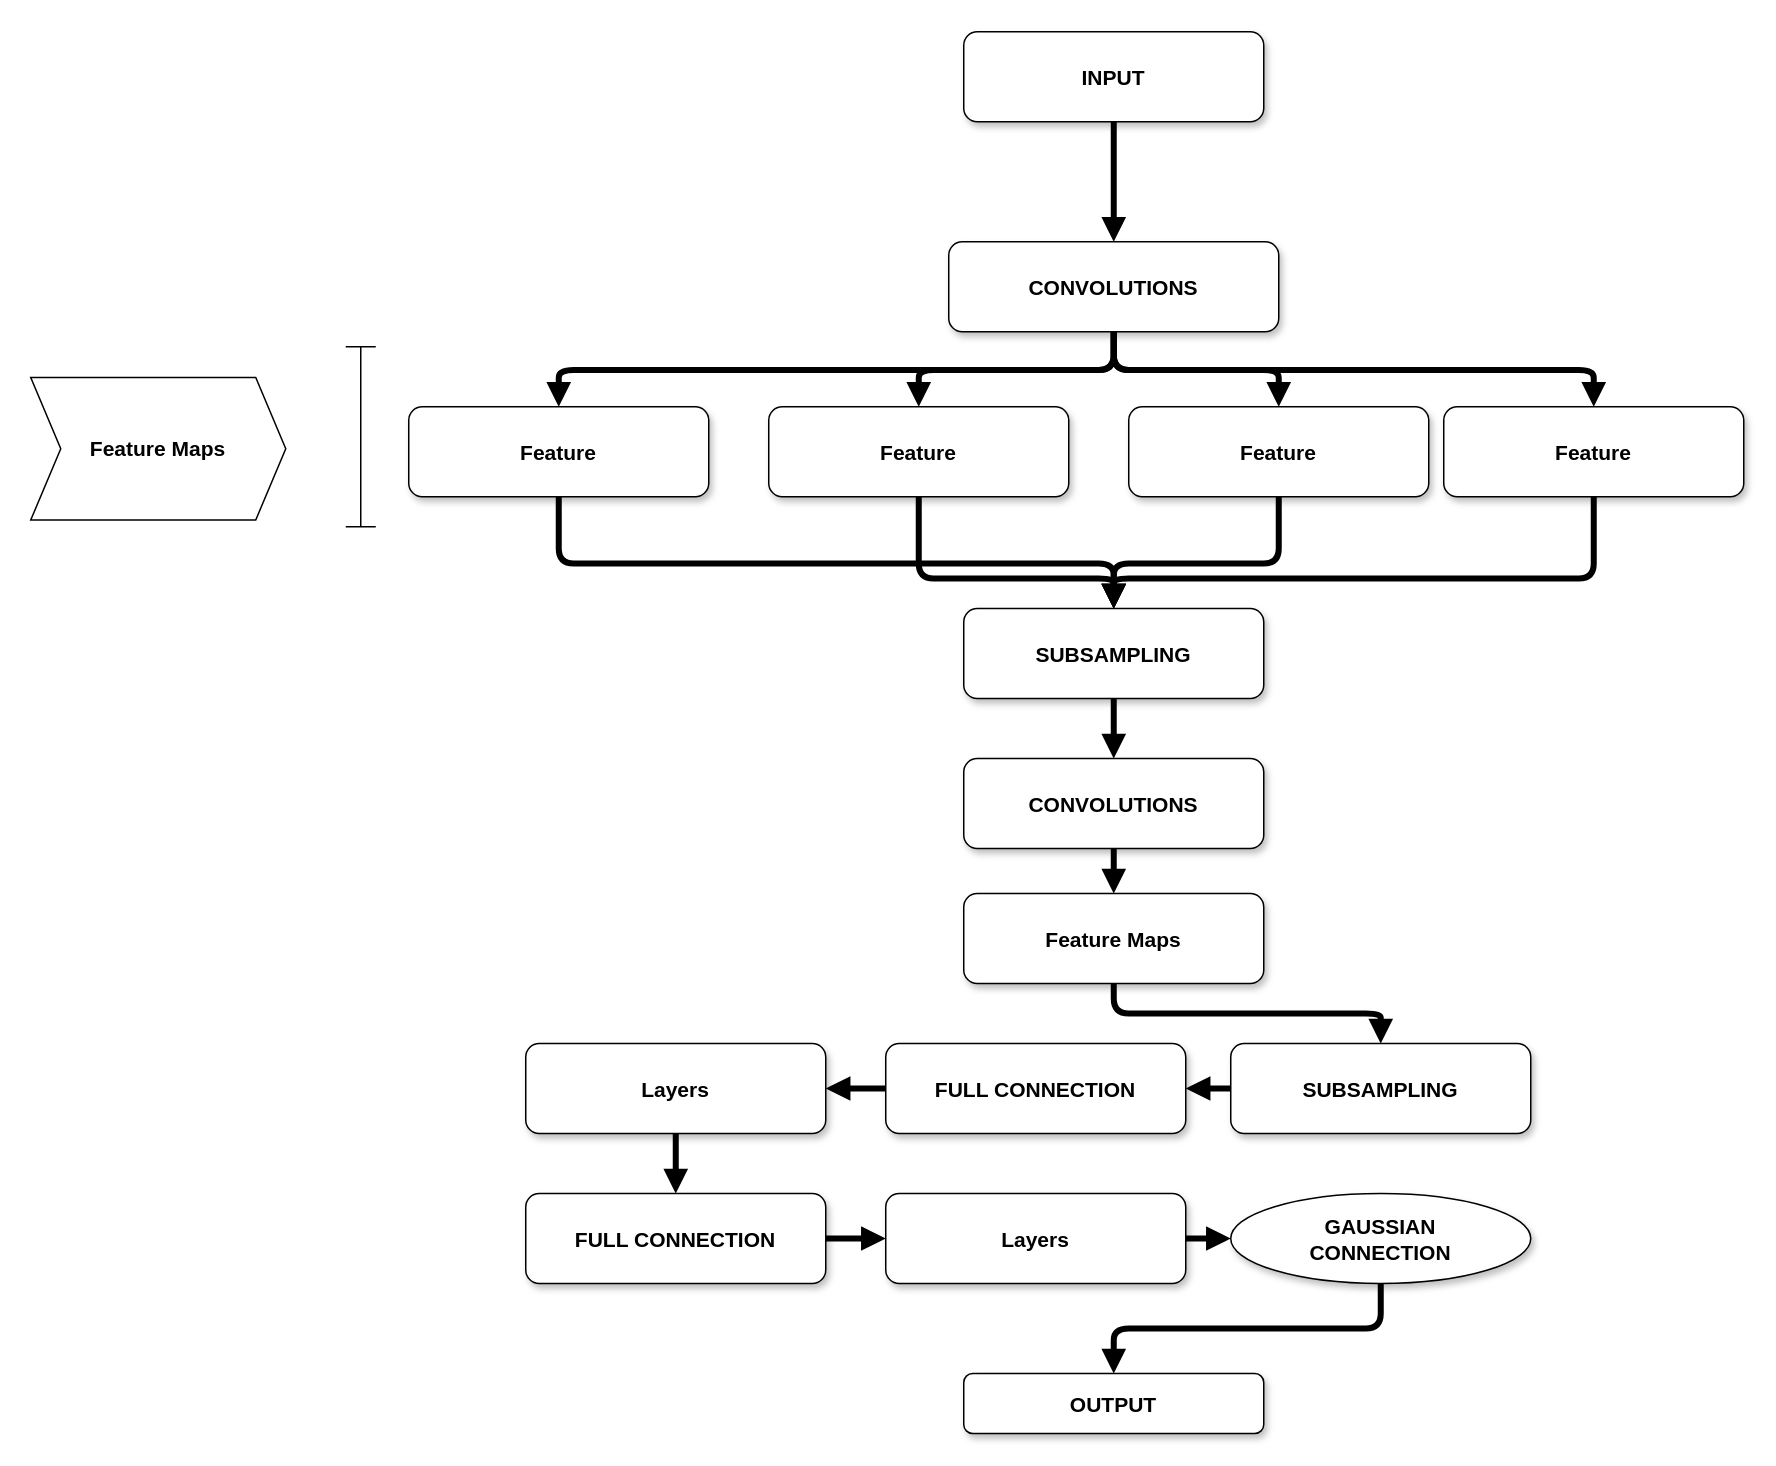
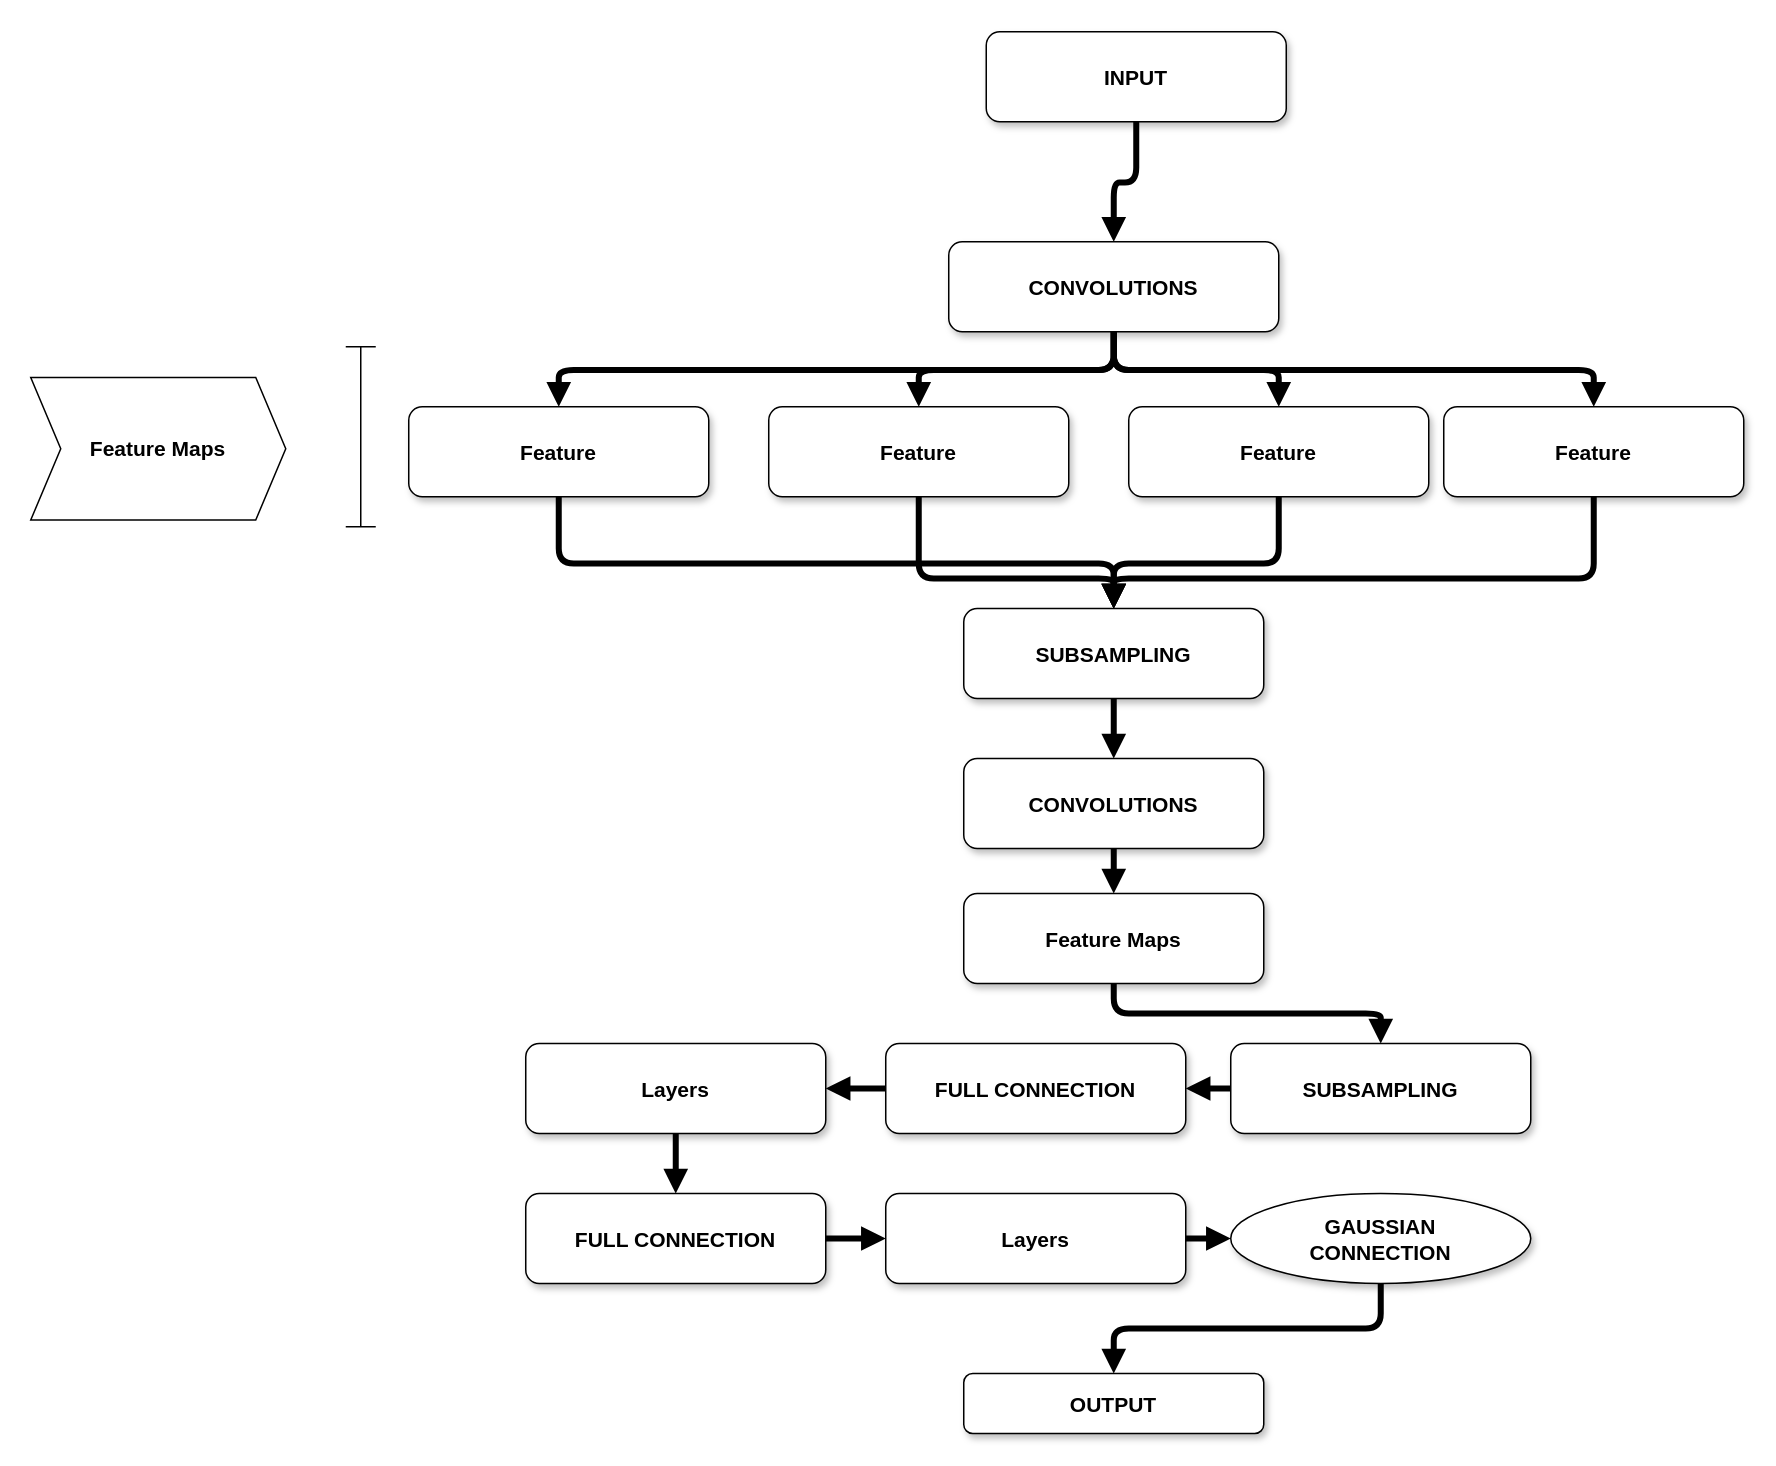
(1114, 77) -> (1136, 77)
